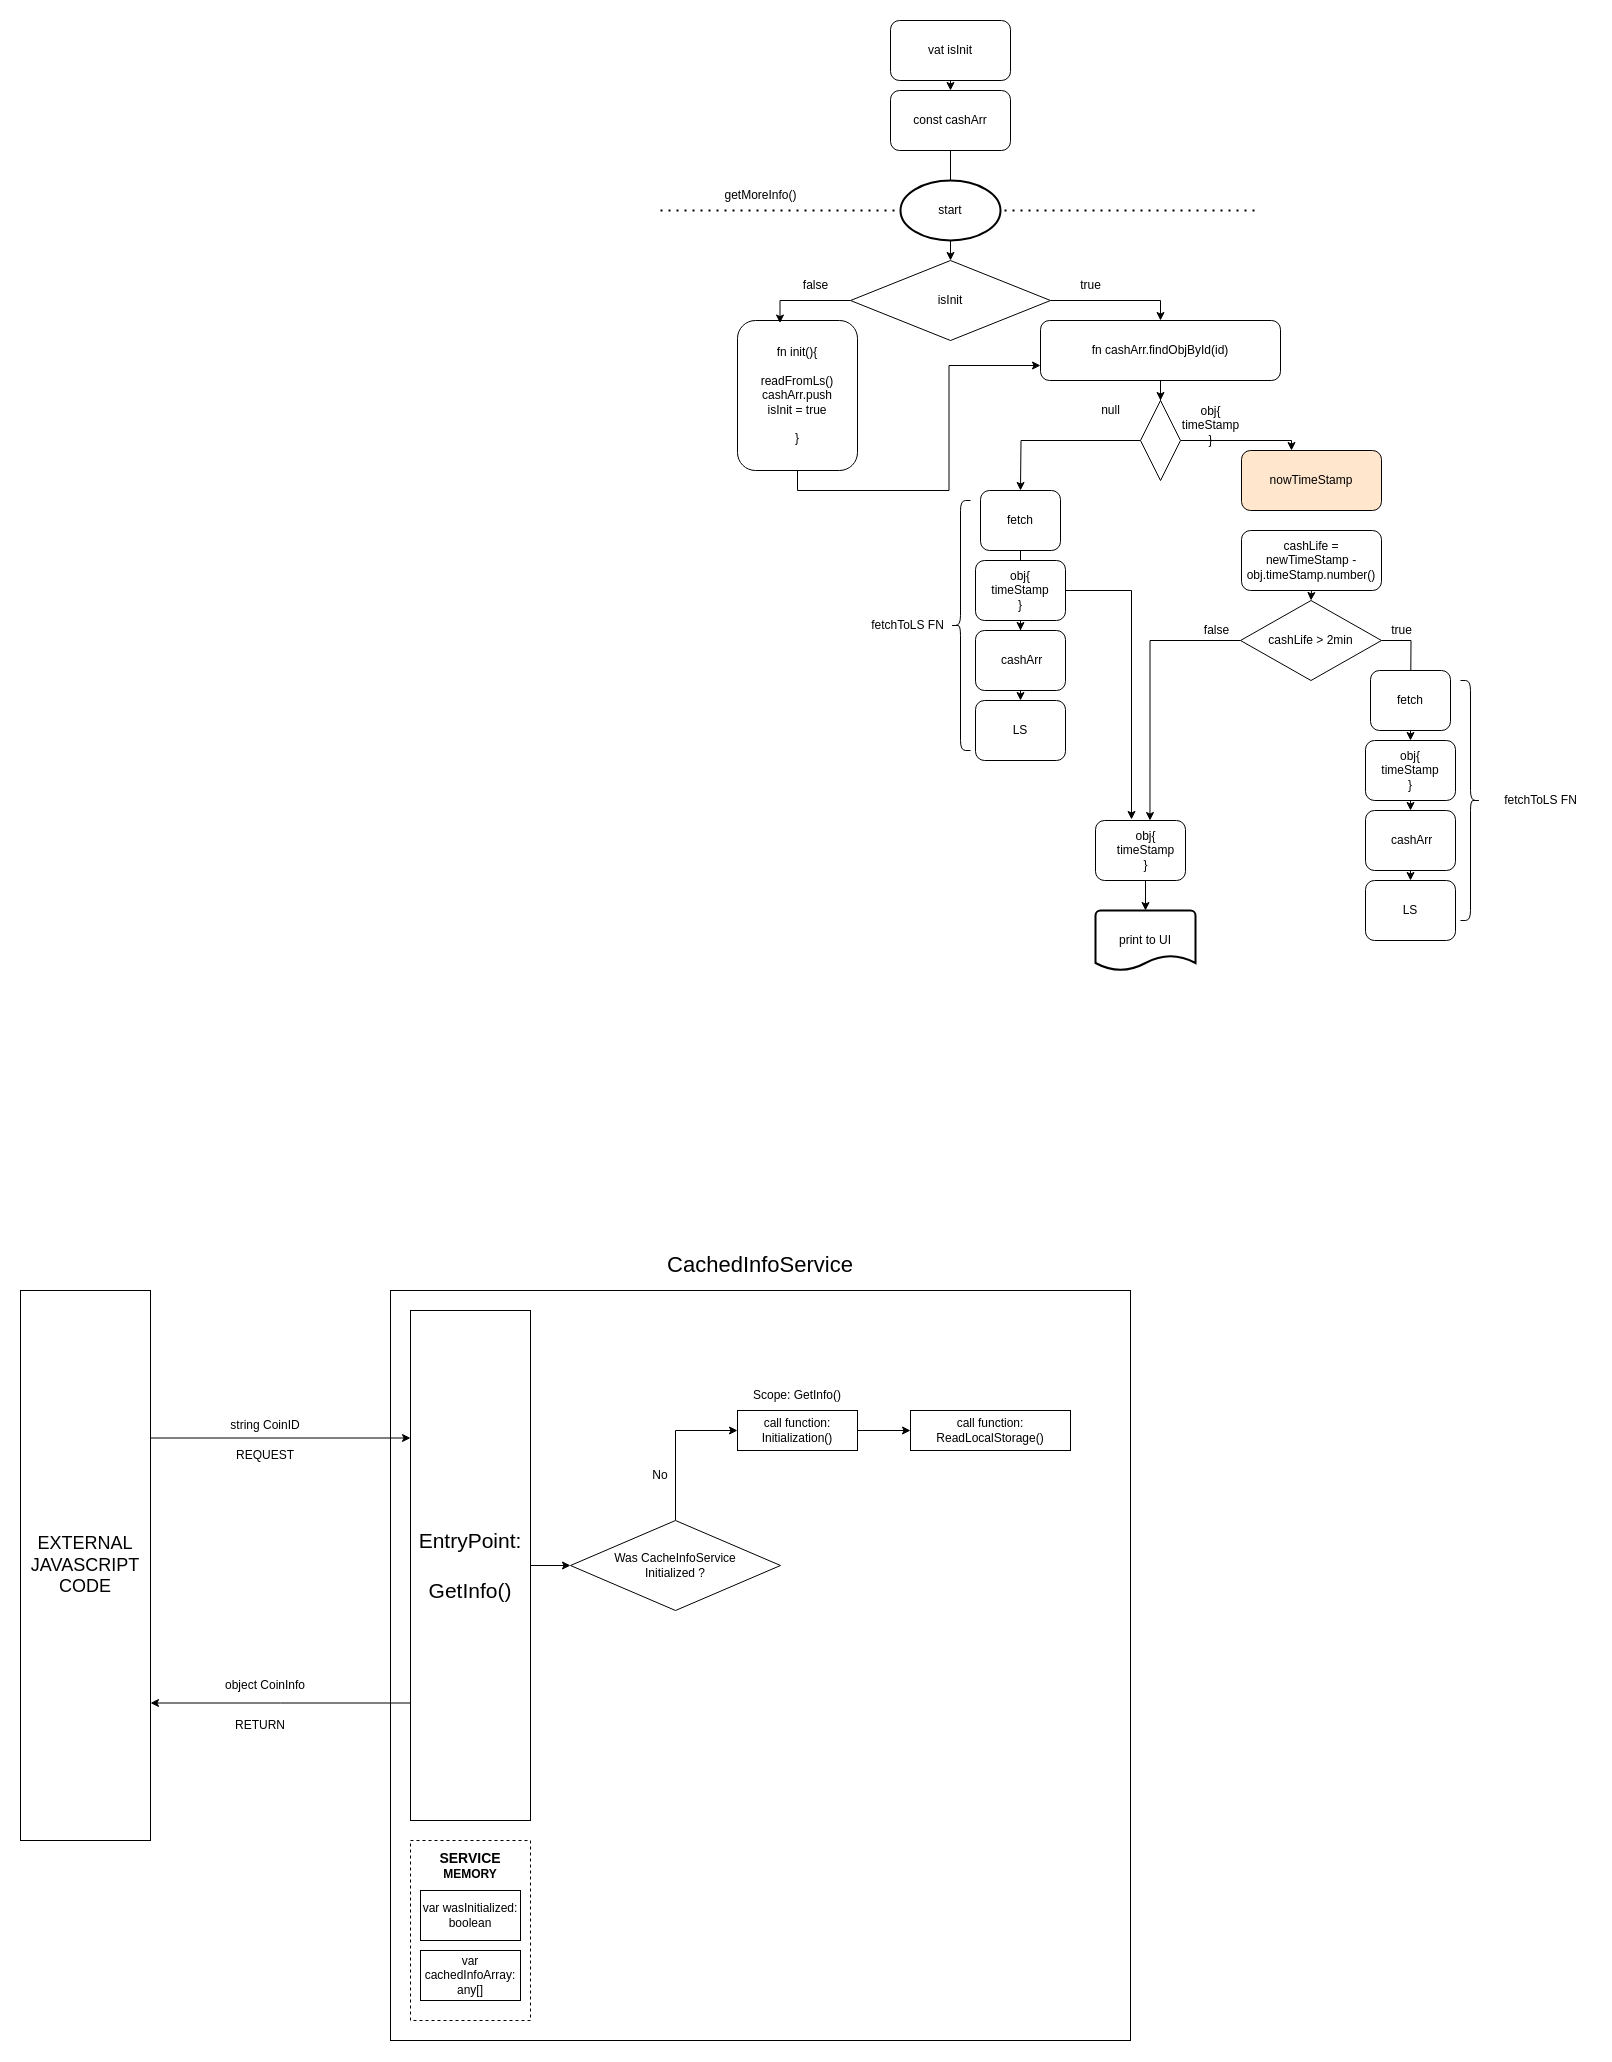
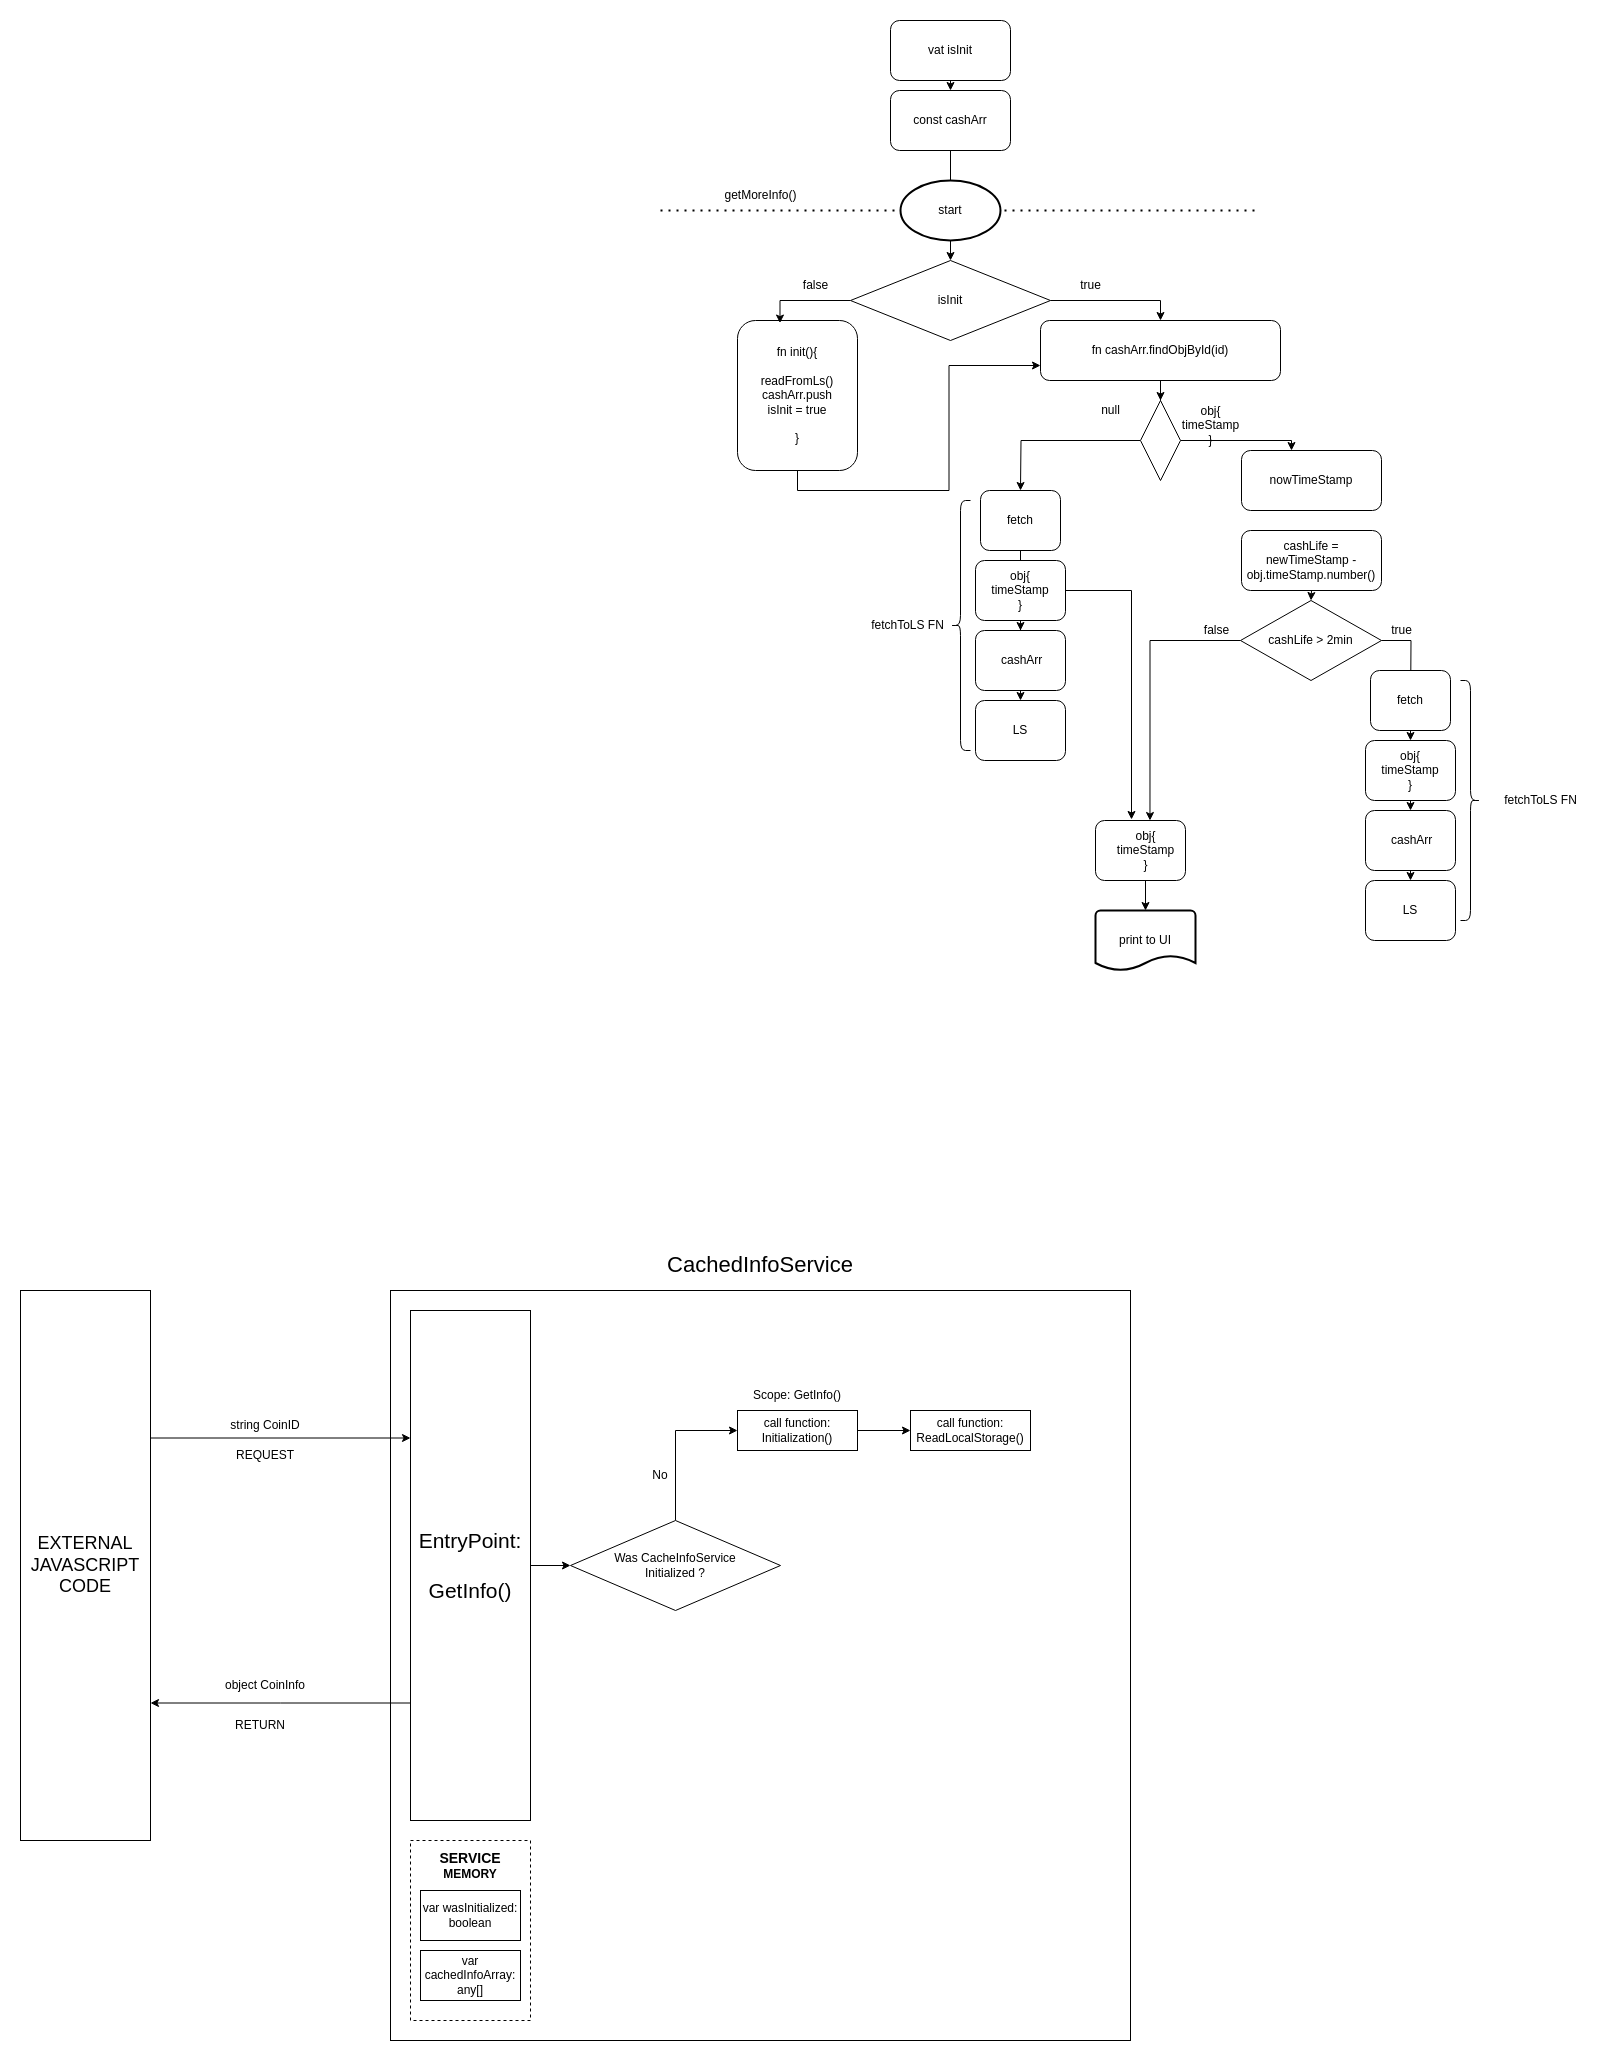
(1312, 481) -> (1312, 481)
(991, 1431) -> (971, 1431)
